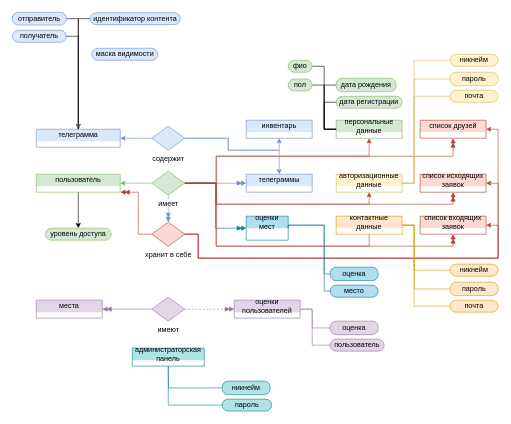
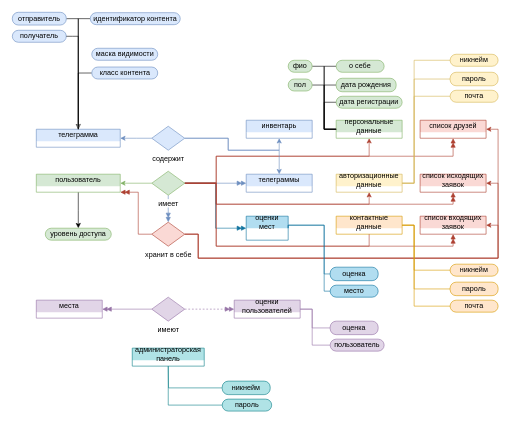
none -> (330, 66)
none -> (360, 66)
none -> (85, 73)
none -> (125, 73)
